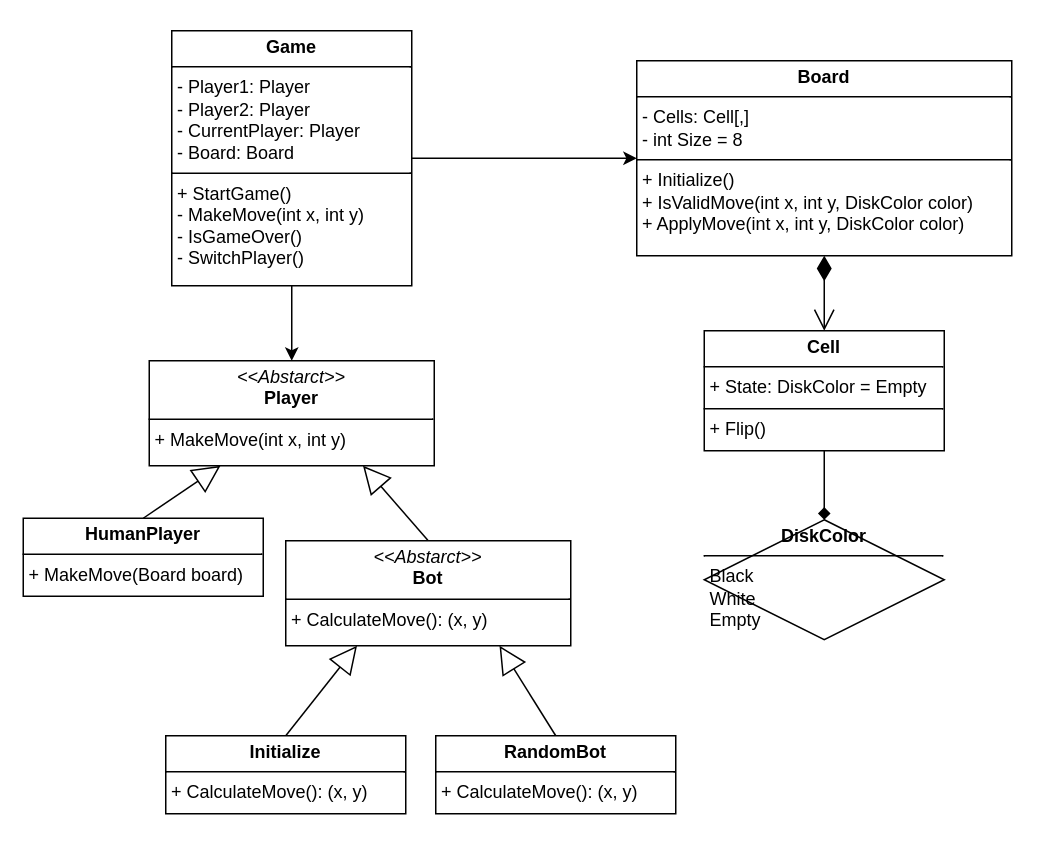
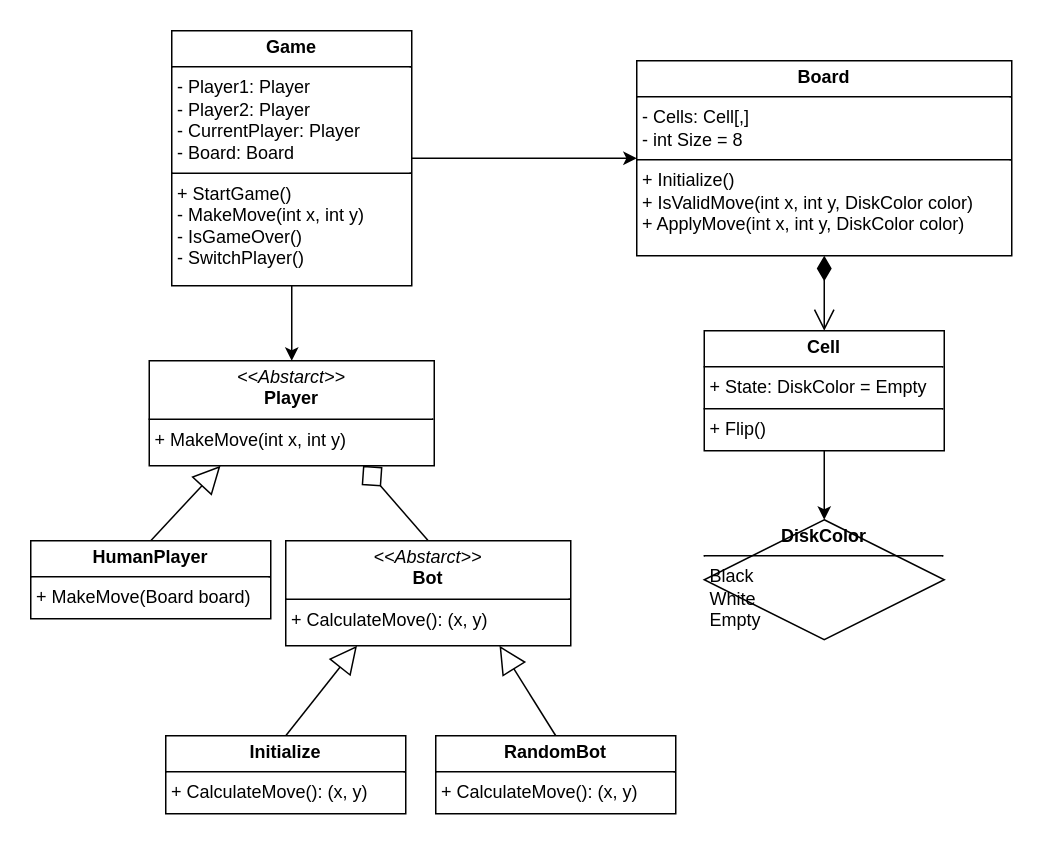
(381, 487) -> (382, 487)
(824, 507) -> (824, 508)
(143, 557) -> (151, 580)
